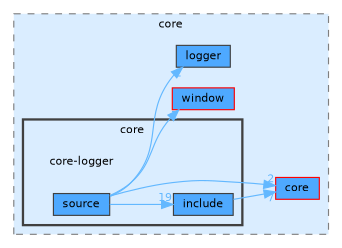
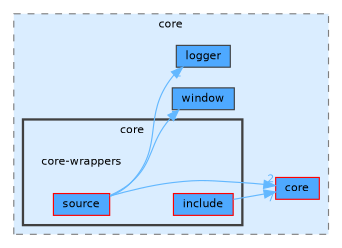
(203, 99) -> (203, 99)
(82, 162) -> (82, 162)
(82, 204) -> (82, 204)
(136, 204) -> none
(203, 204) -> (203, 204)
